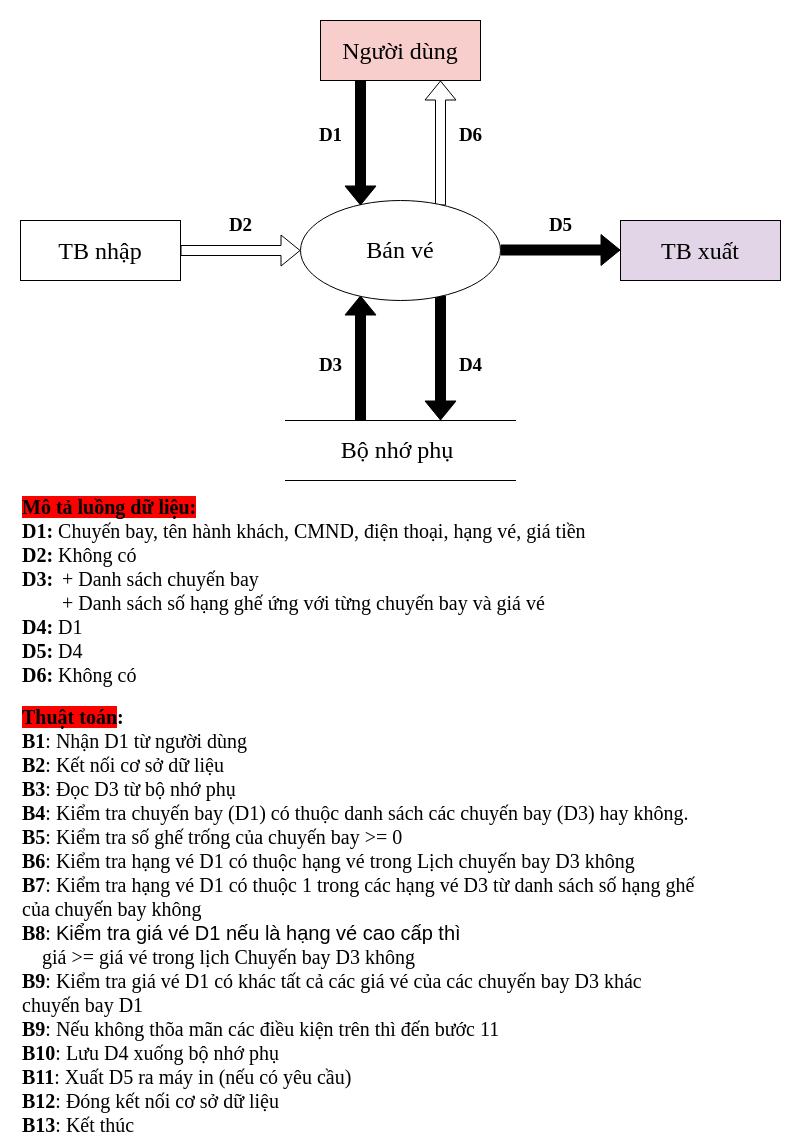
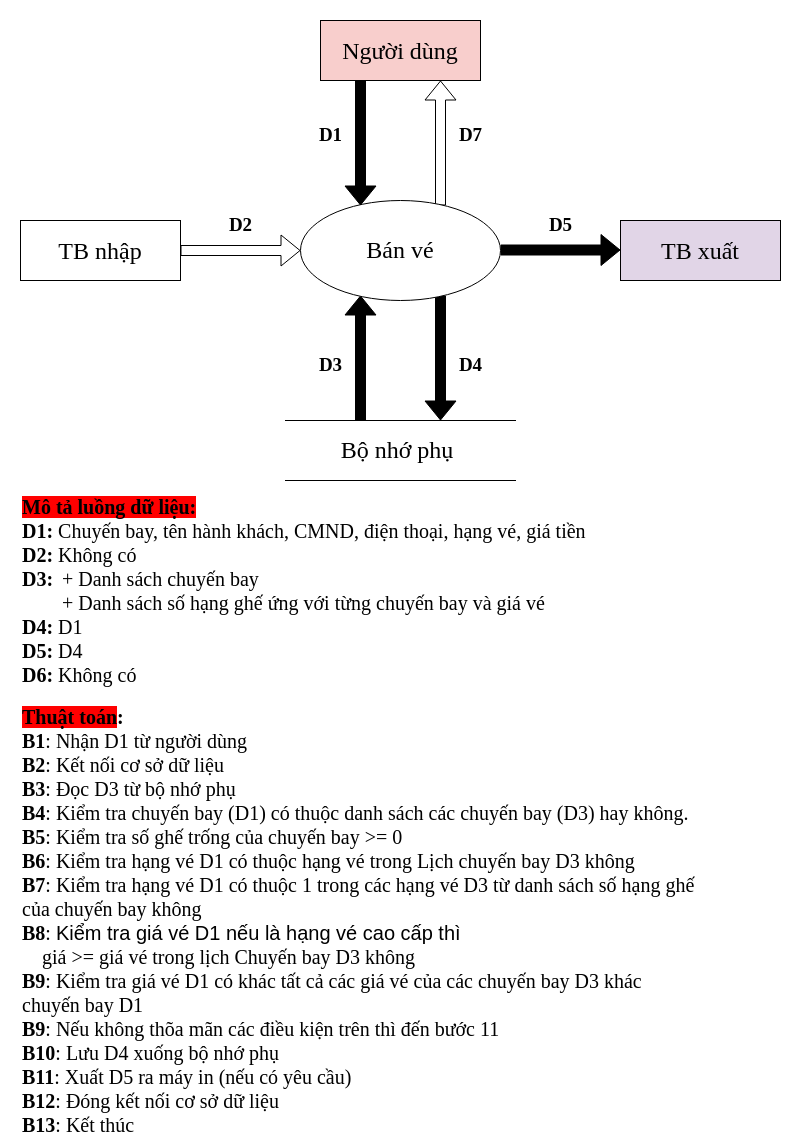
(471, 136) -> (471, 136)
